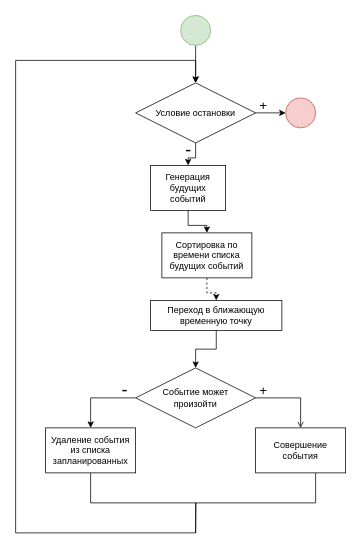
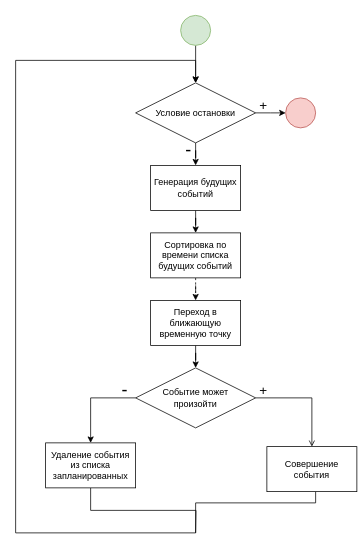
(188, 188) -> (195, 188)
(207, 255) -> (195, 255)
(216, 315) -> (195, 323)
(90, 450) -> (90, 465)
(300, 450) -> (312, 469)
